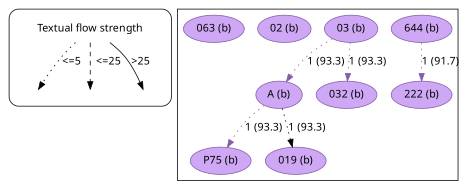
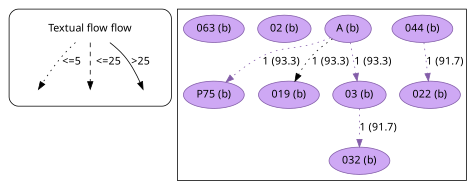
(90, 29) -> (90, 29)
(422, 29) -> (422, 29)
(309, 54) -> (353, 58)
(368, 62) -> (378, 128)
(422, 95) -> (430, 95)
